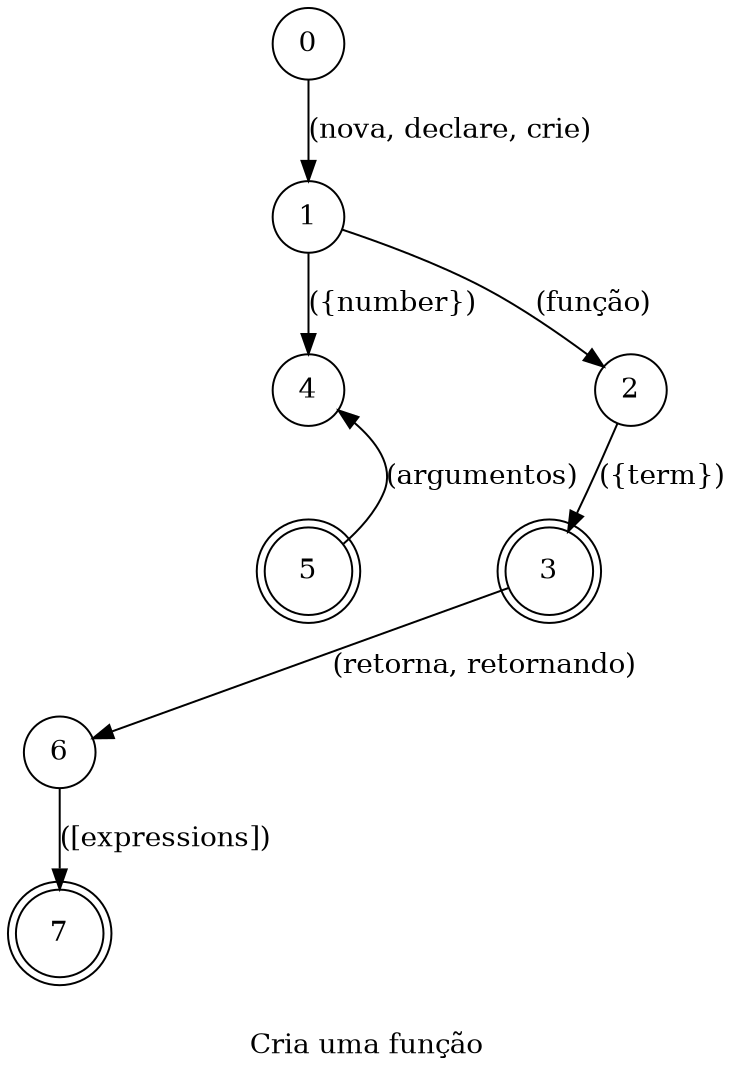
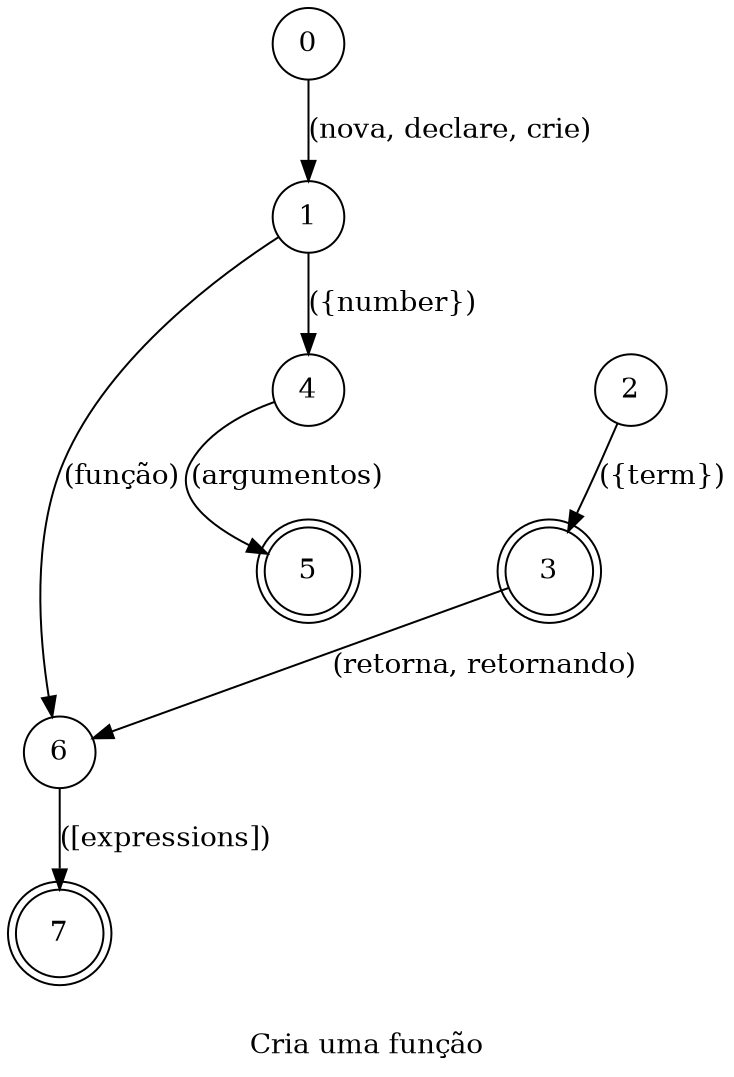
(471, 281) -> (81, 427)
(386, 485) -> (189, 466)
